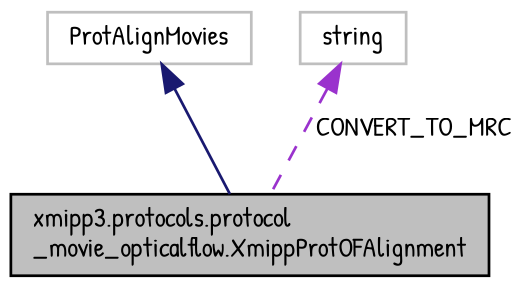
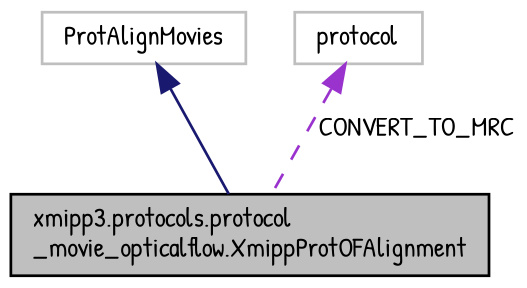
(353, 38) -> (359, 38)
